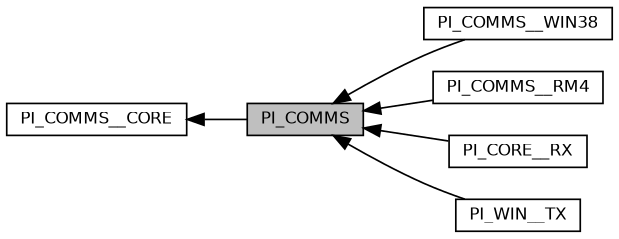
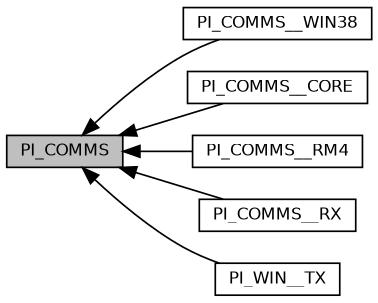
(226, 119) -> (179, 117)
(518, 151) -> (278, 215)
